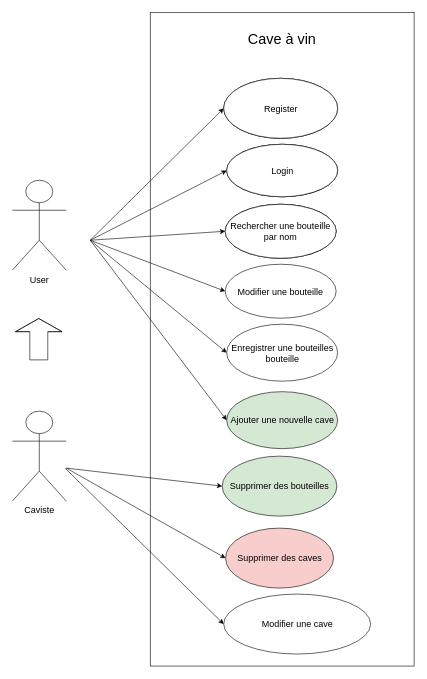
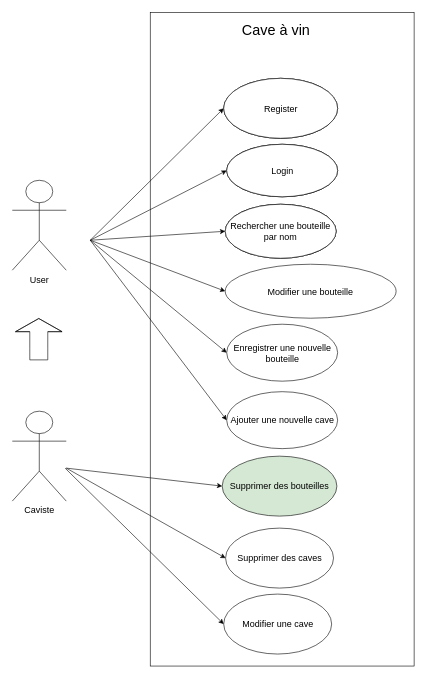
(282, 39) -> (276, 30)
(281, 291) -> (311, 291)
(283, 353) -> (283, 353)
(282, 420) -> (282, 420)
(280, 558) -> (280, 558)
(297, 624) -> (278, 624)
